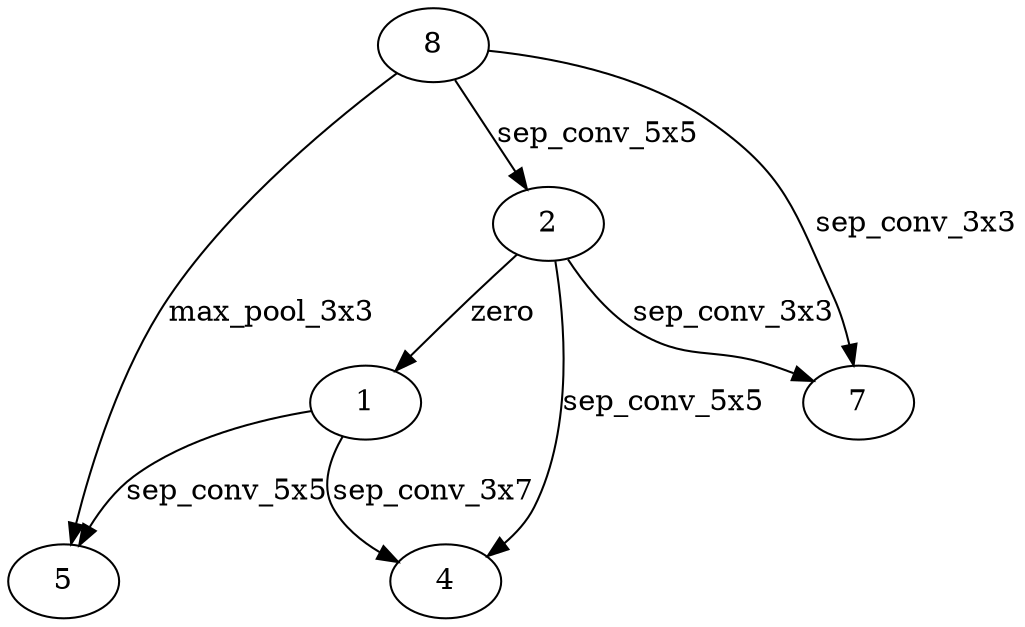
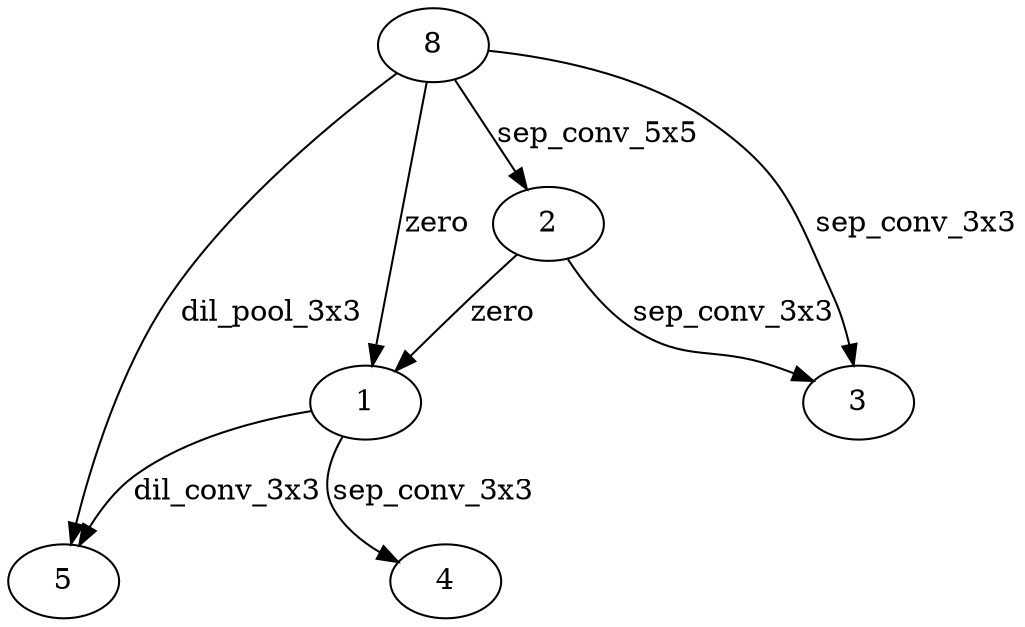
none -> (402, 213)
(271, 313) -> (271, 313)
(859, 403) -> (859, 403)
(561, 410) -> none
(227, 492) -> (227, 492)
(433, 492) -> (433, 492)
